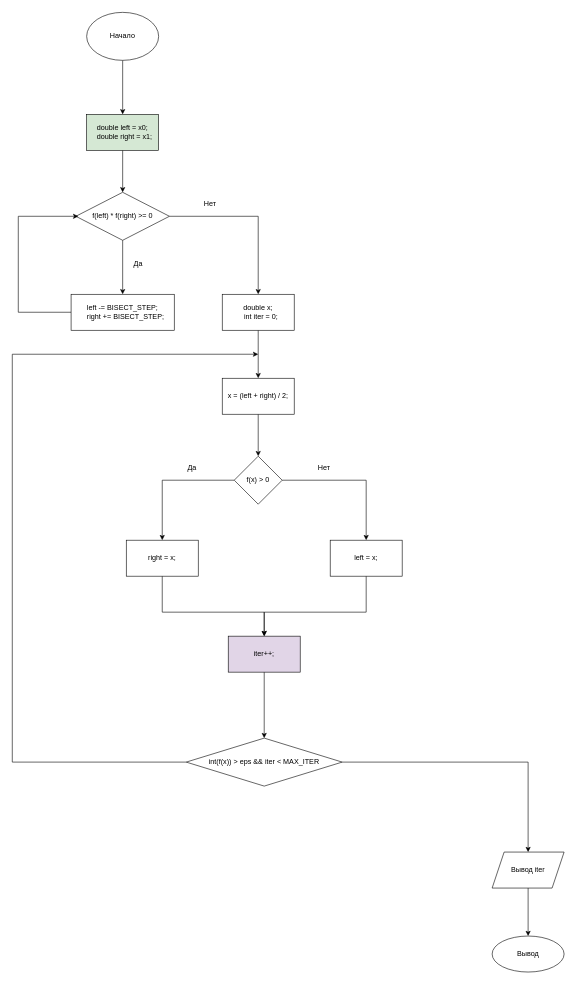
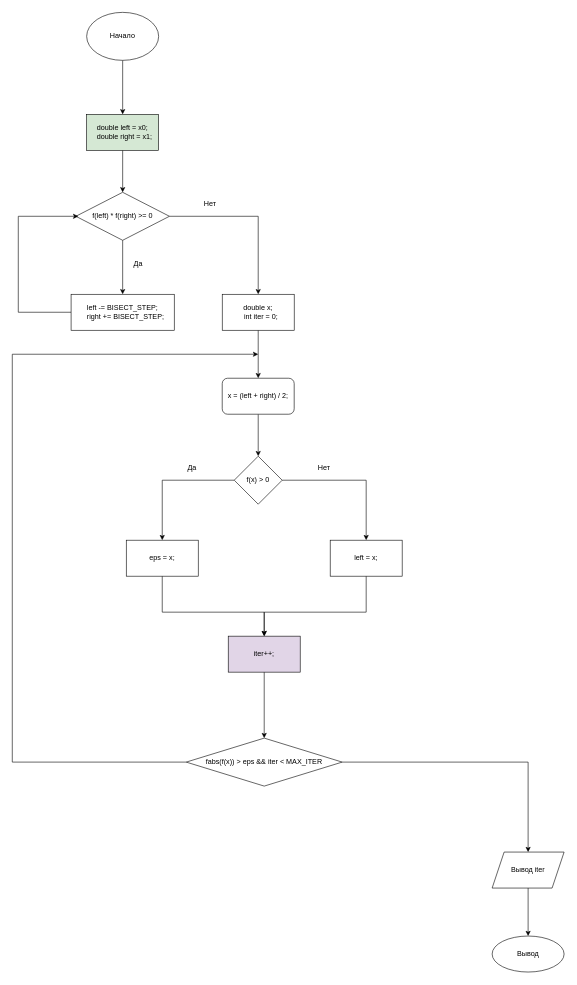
(258, 396) -> (258, 396)
(162, 558) -> (162, 558)
(264, 762) -> (264, 762)
